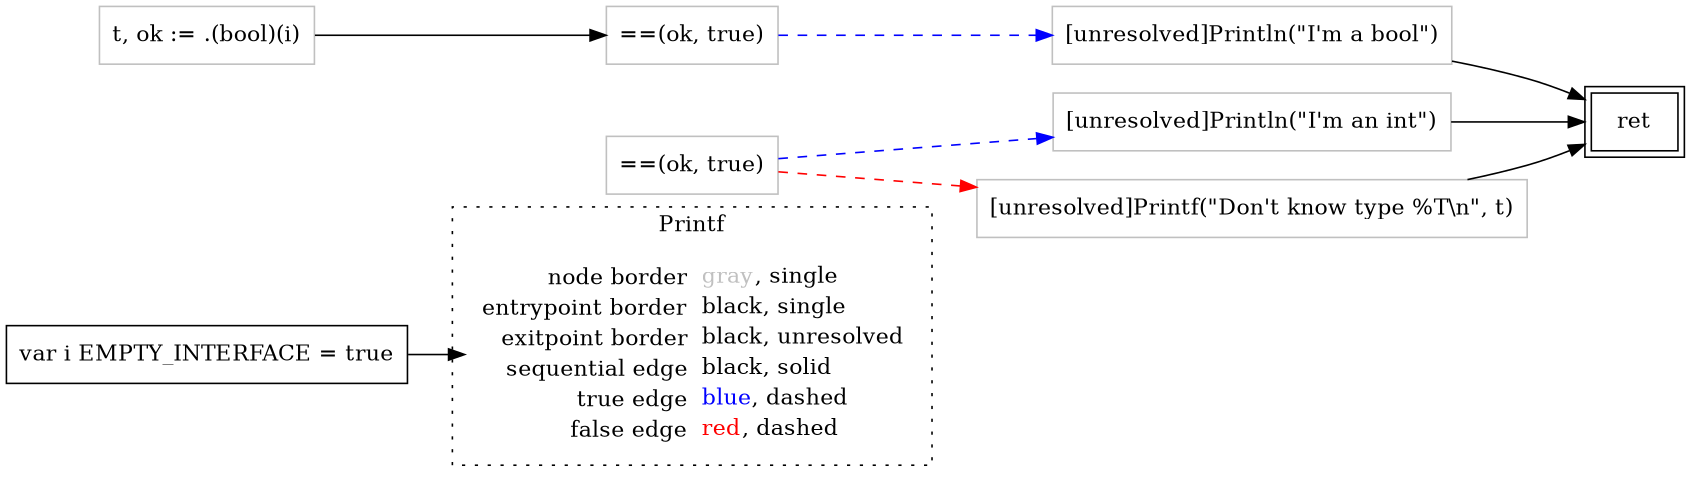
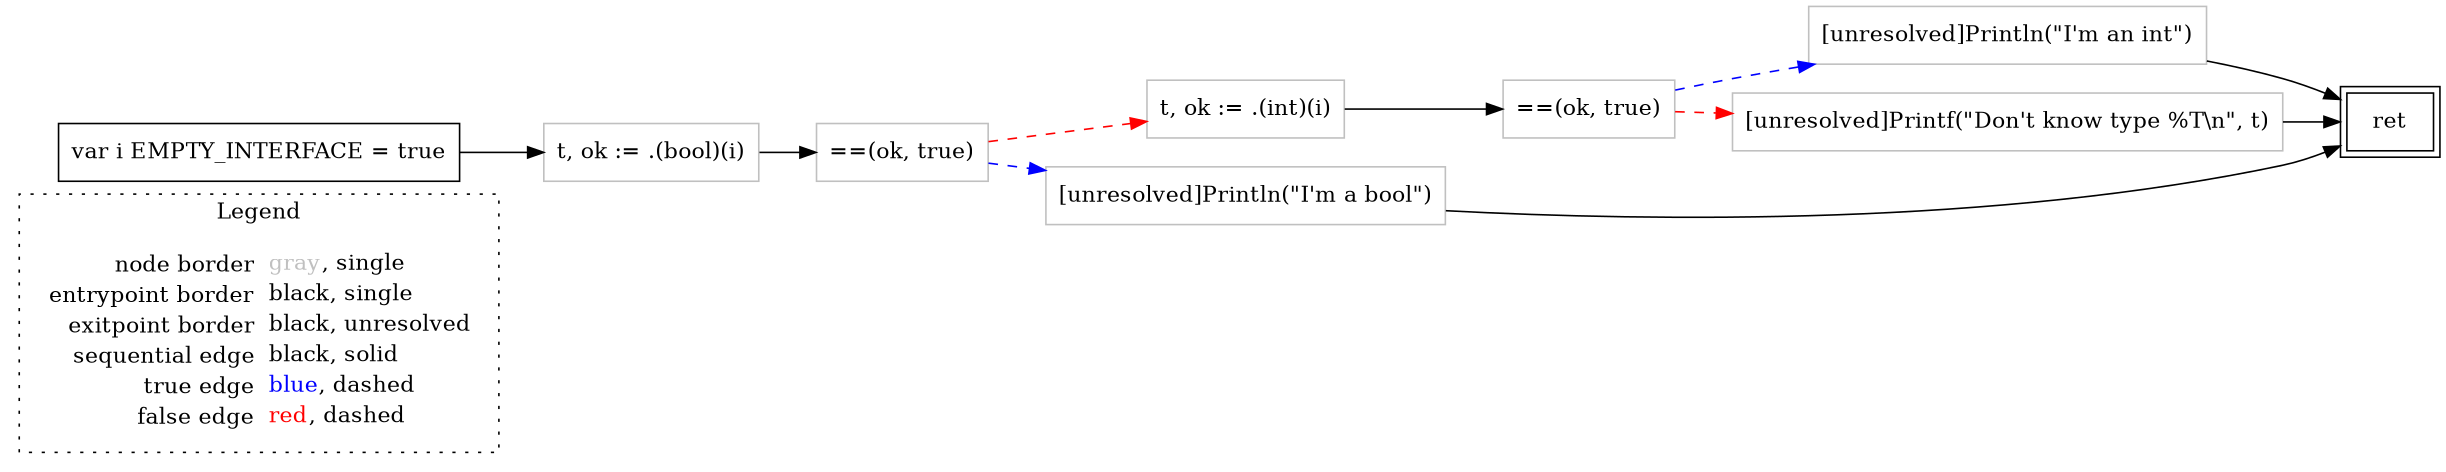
none -> (1246, 109)
(692, 225) -> (259, 213)
(428, 355) -> (494, 152)
